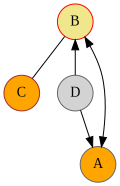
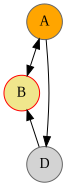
(22, 93) -> none
(85, 124) -> (49, 88)
